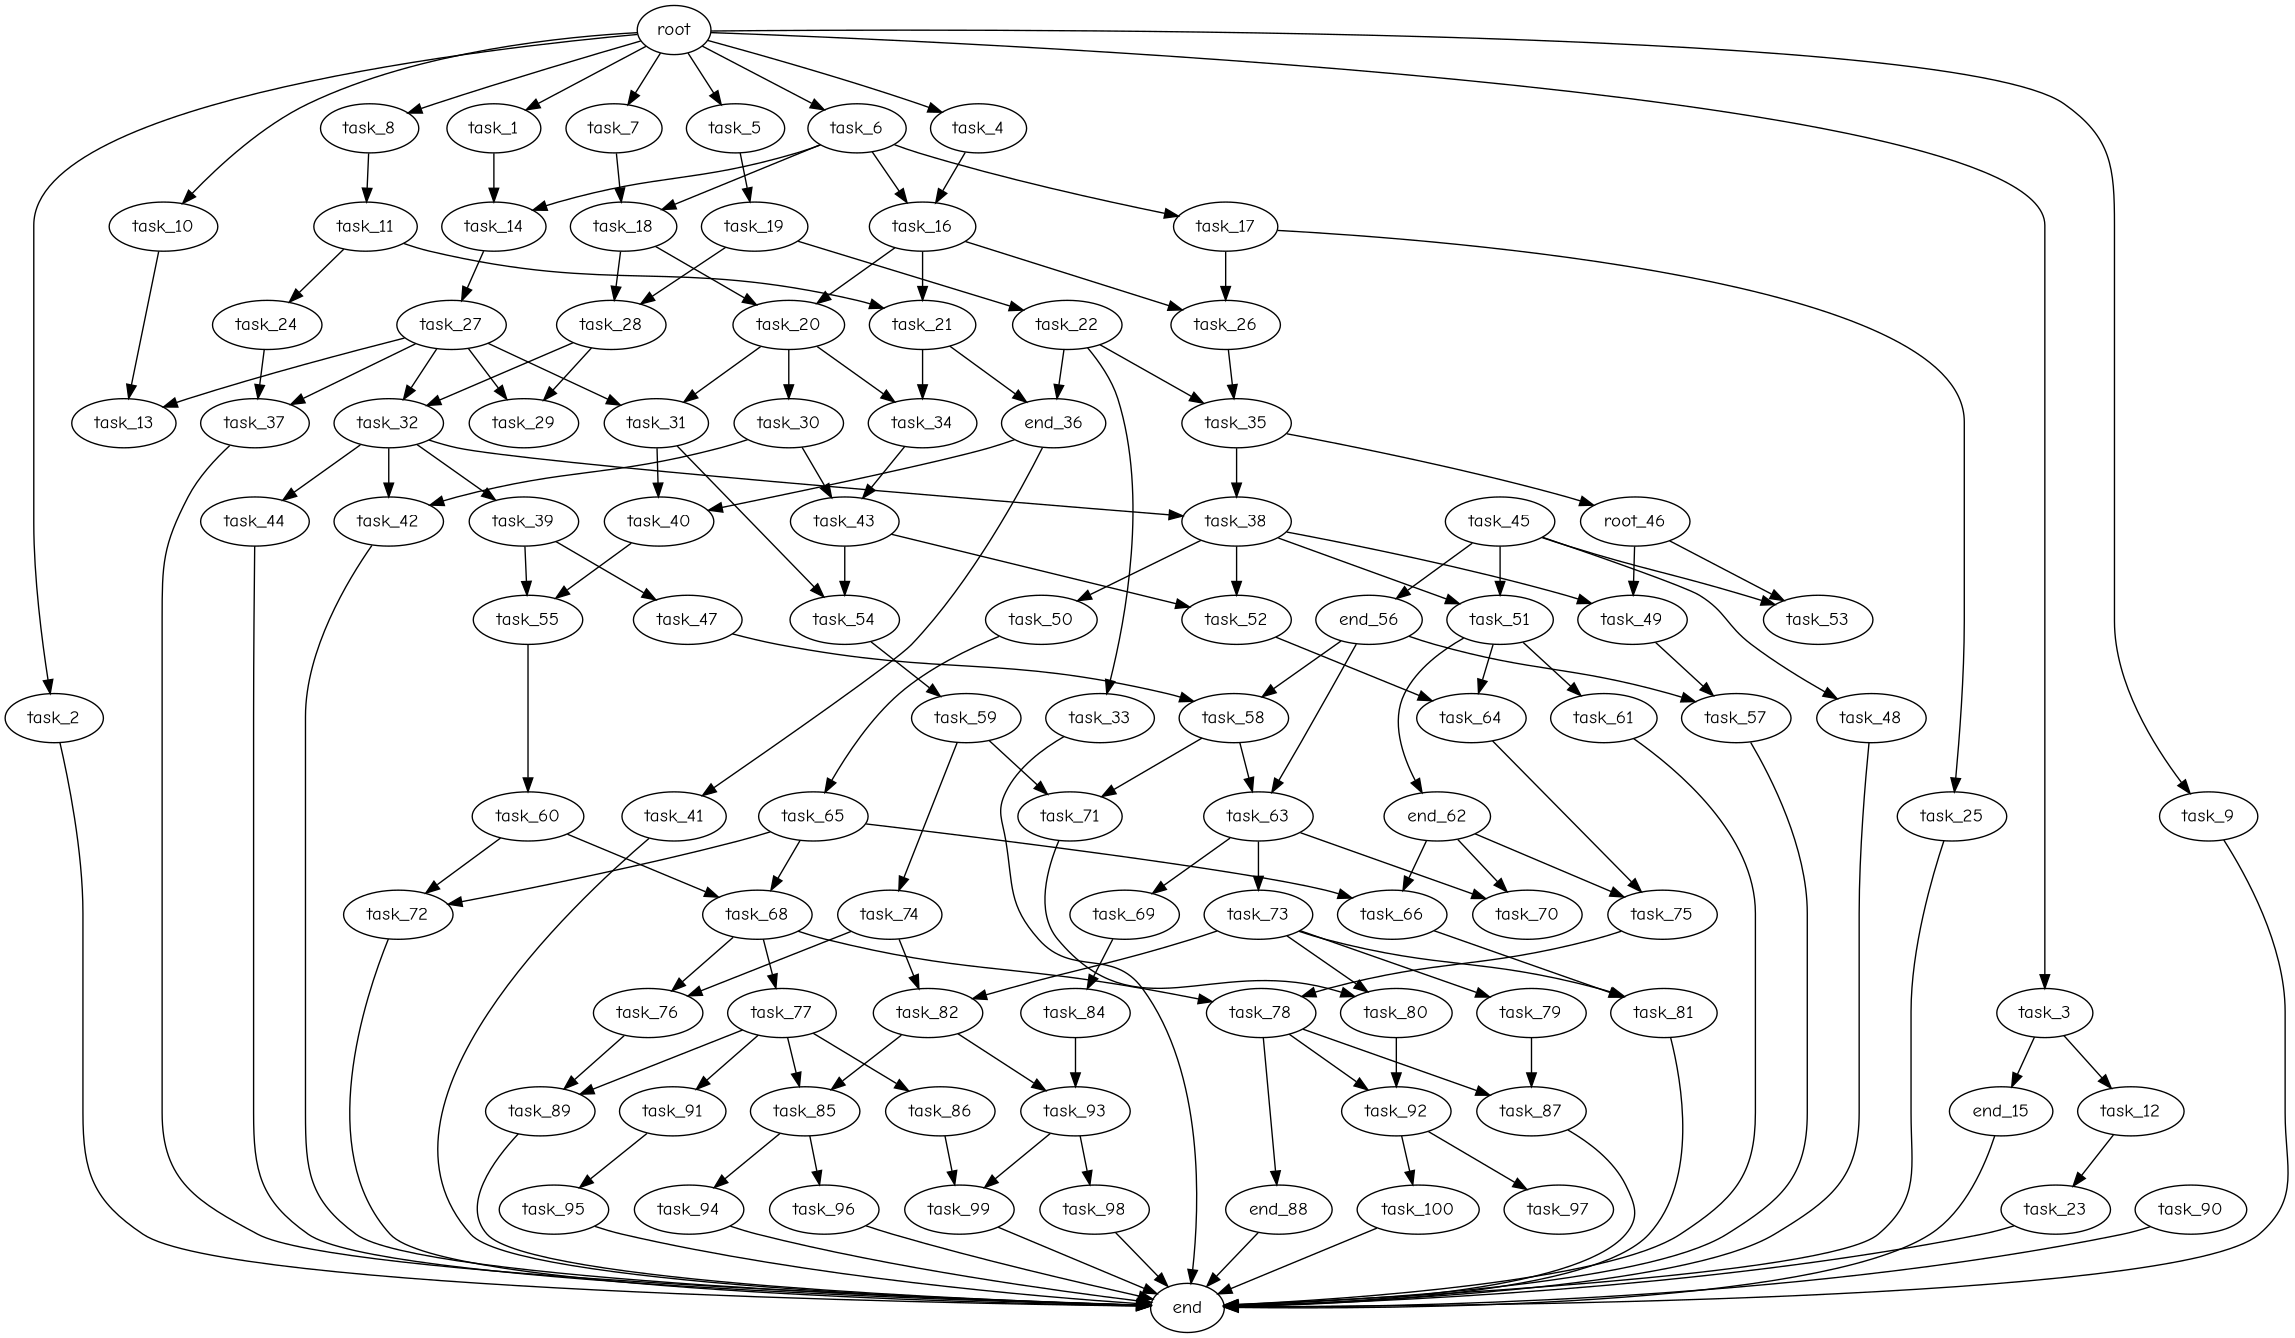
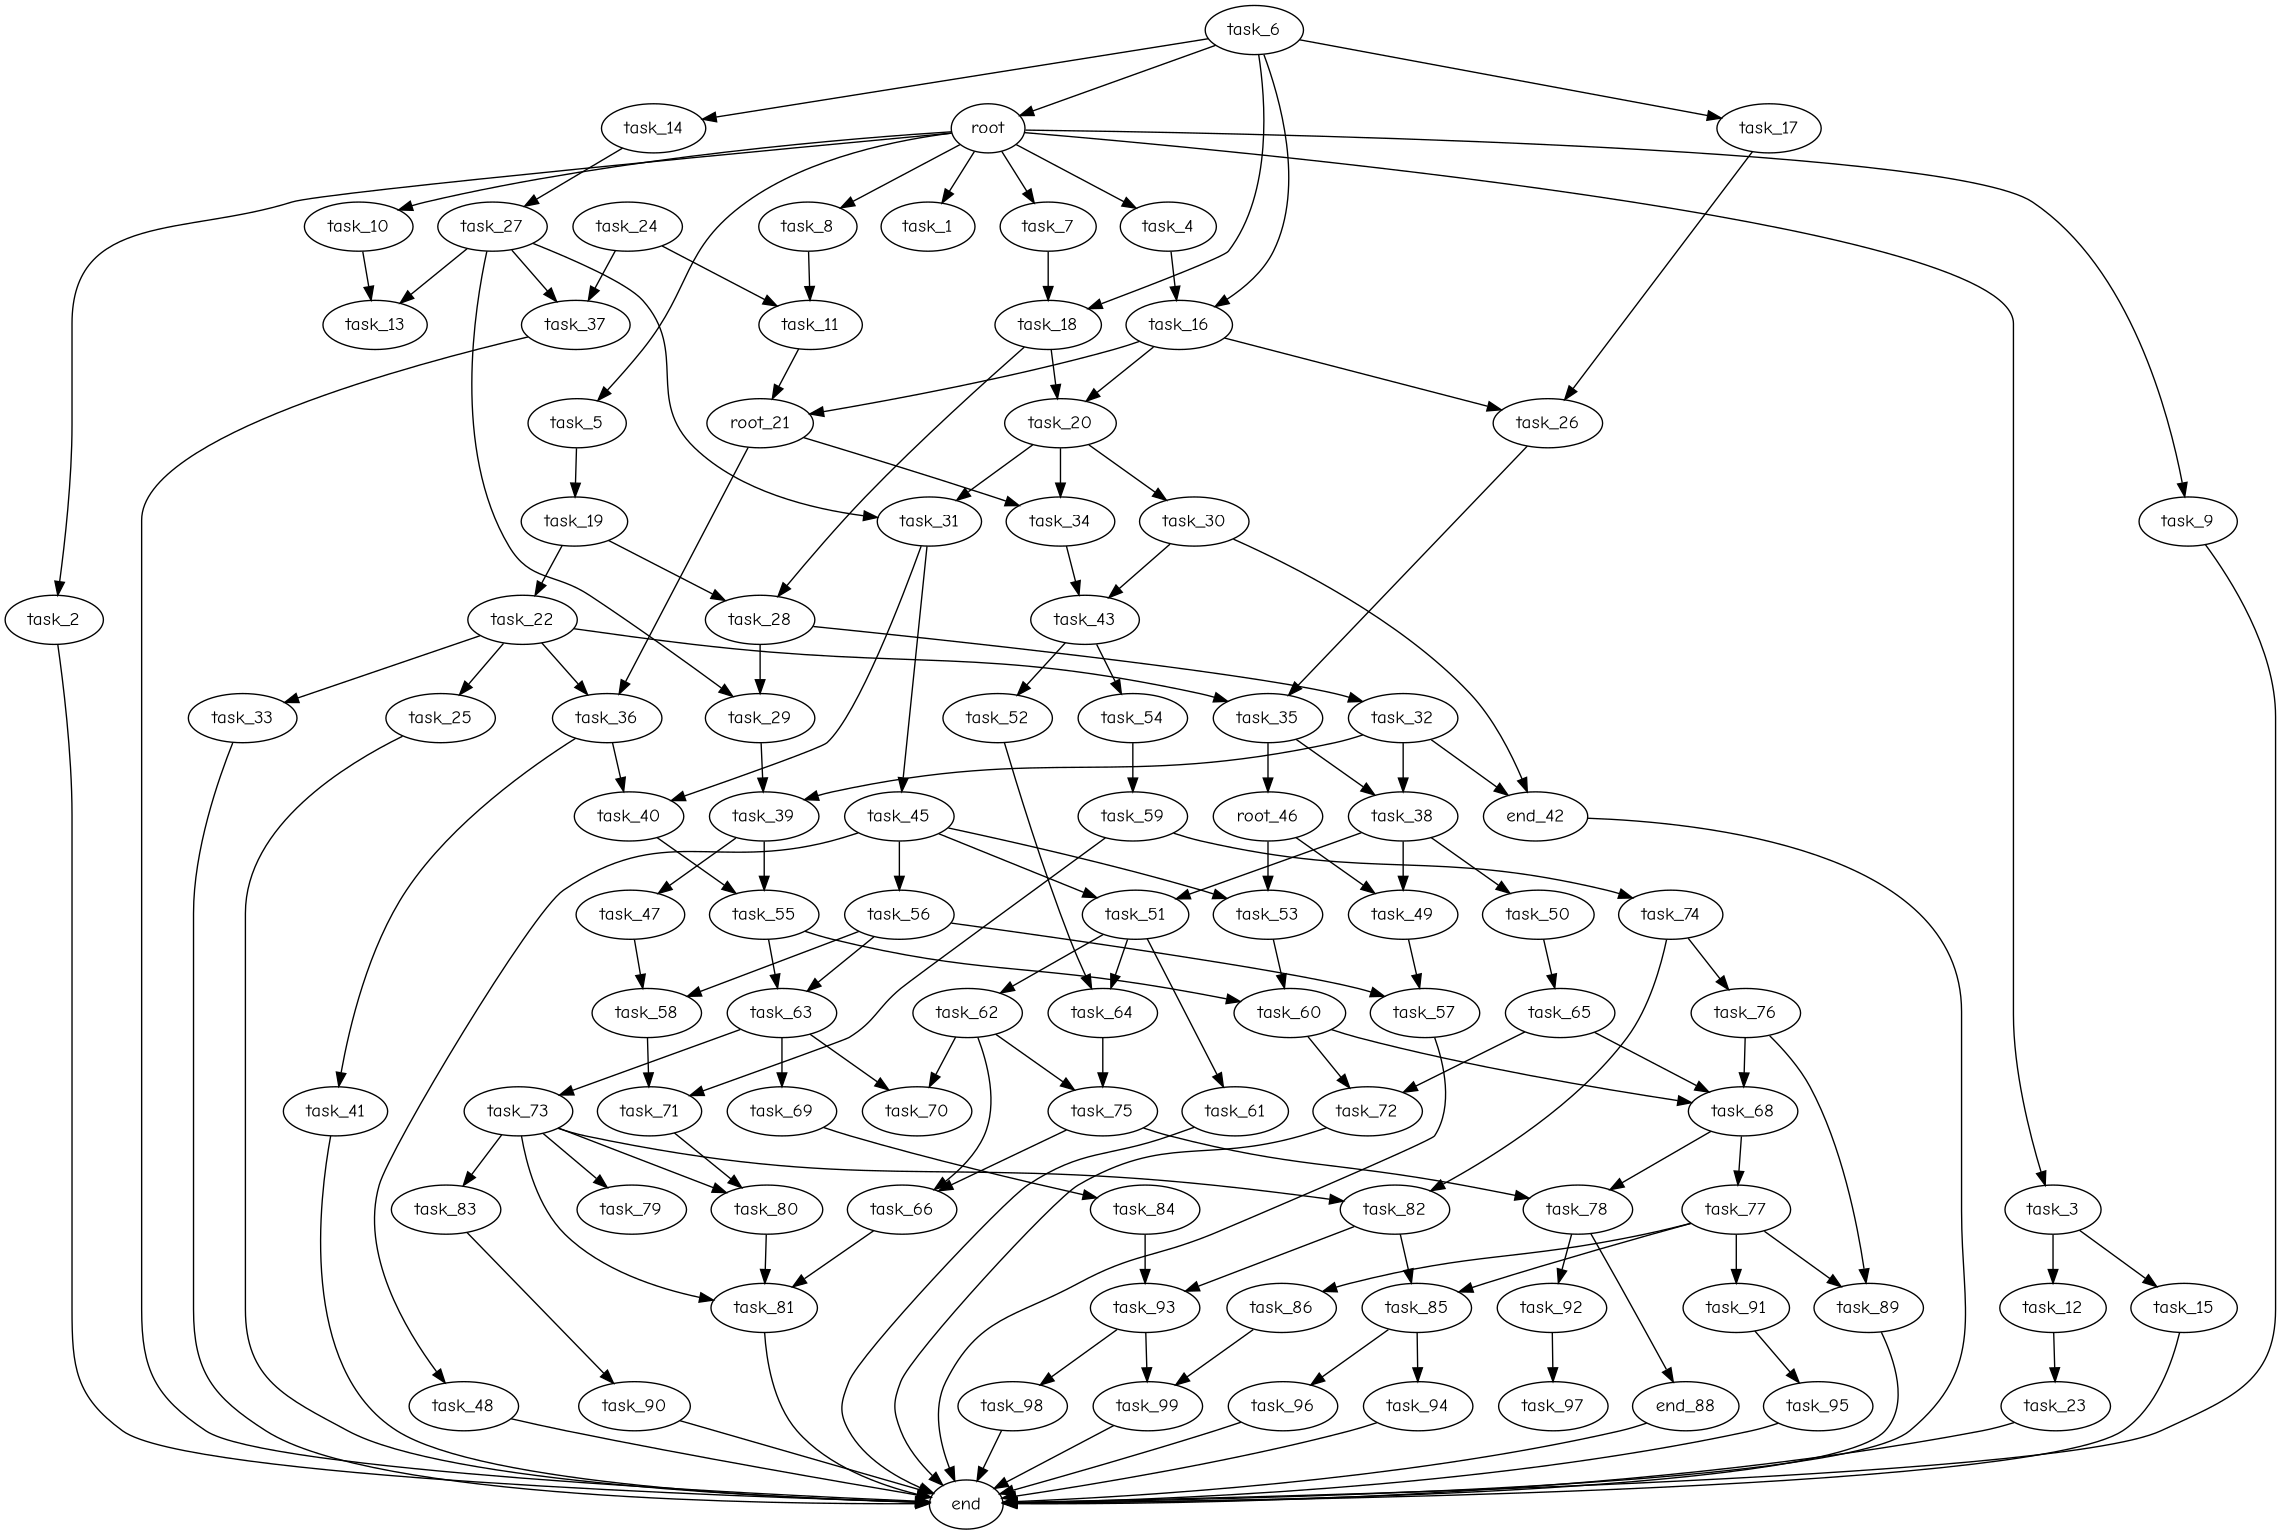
(757, 75) -> (1124, 78)
(494, 171) -> none
(322, 271) -> (713, 273)
(1819, 311) -> (486, 664)
(923, 325) -> (760, 423)
(424, 368) -> none
(1054, 423) -> (607, 718)
(746, 517) -> (916, 650)
(255, 522) -> none
(389, 522) -> (1536, 816)
(1237, 564) -> none
(1369, 620) -> (899, 915)
none -> (762, 760)
(1244, 760) -> (771, 955)
(1437, 816) -> (968, 1013)
(1103, 854) -> (1009, 1157)
none -> (1277, 957)
(708, 960) -> (1745, 1055)
(1396, 1053) -> (766, 1252)
(1531, 1111) -> none
(2001, 1111) -> (2184, 1308)
none -> (446, 1210)
(1418, 1210) -> none
